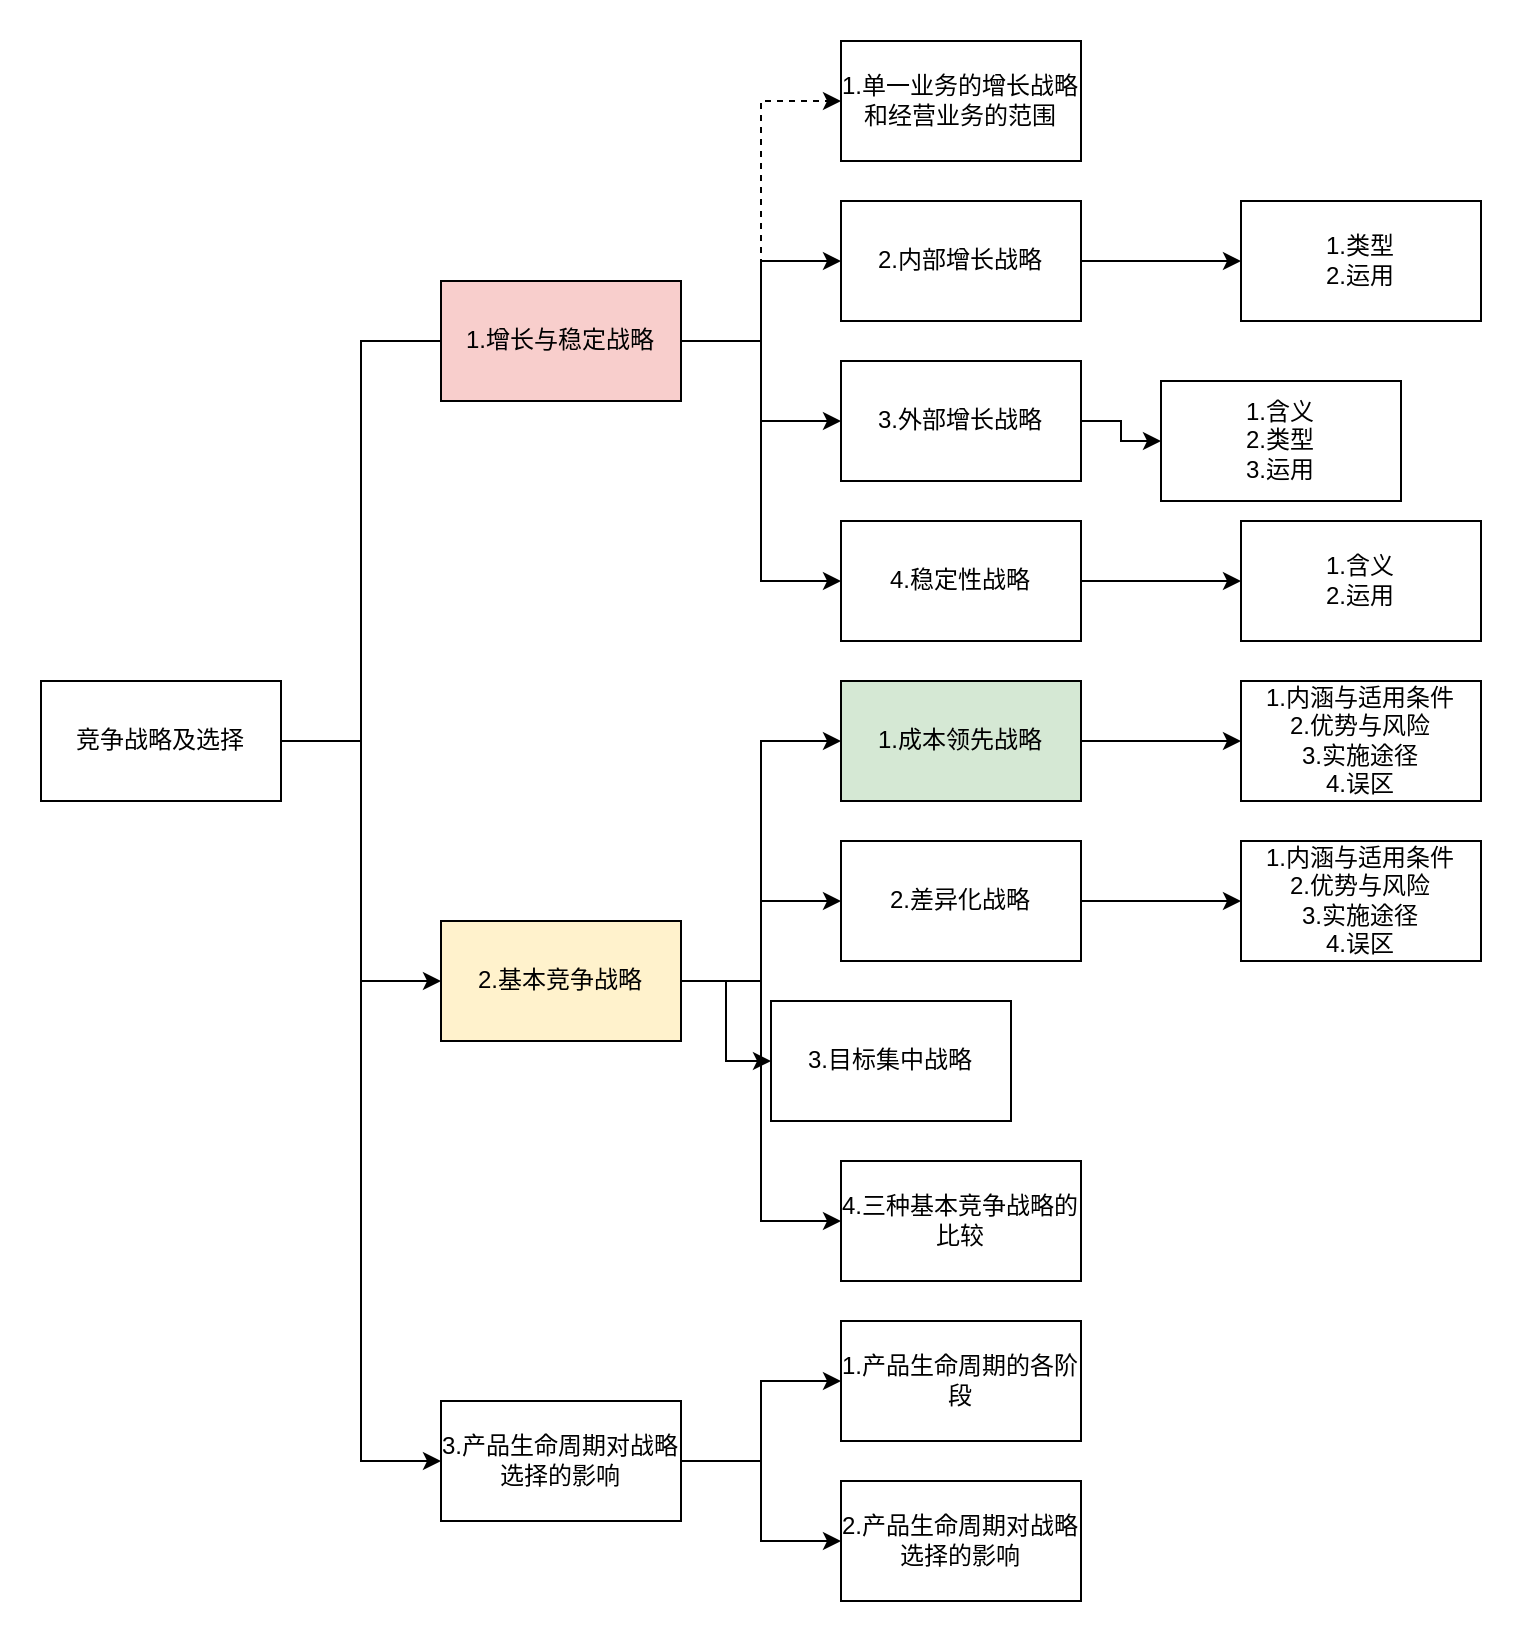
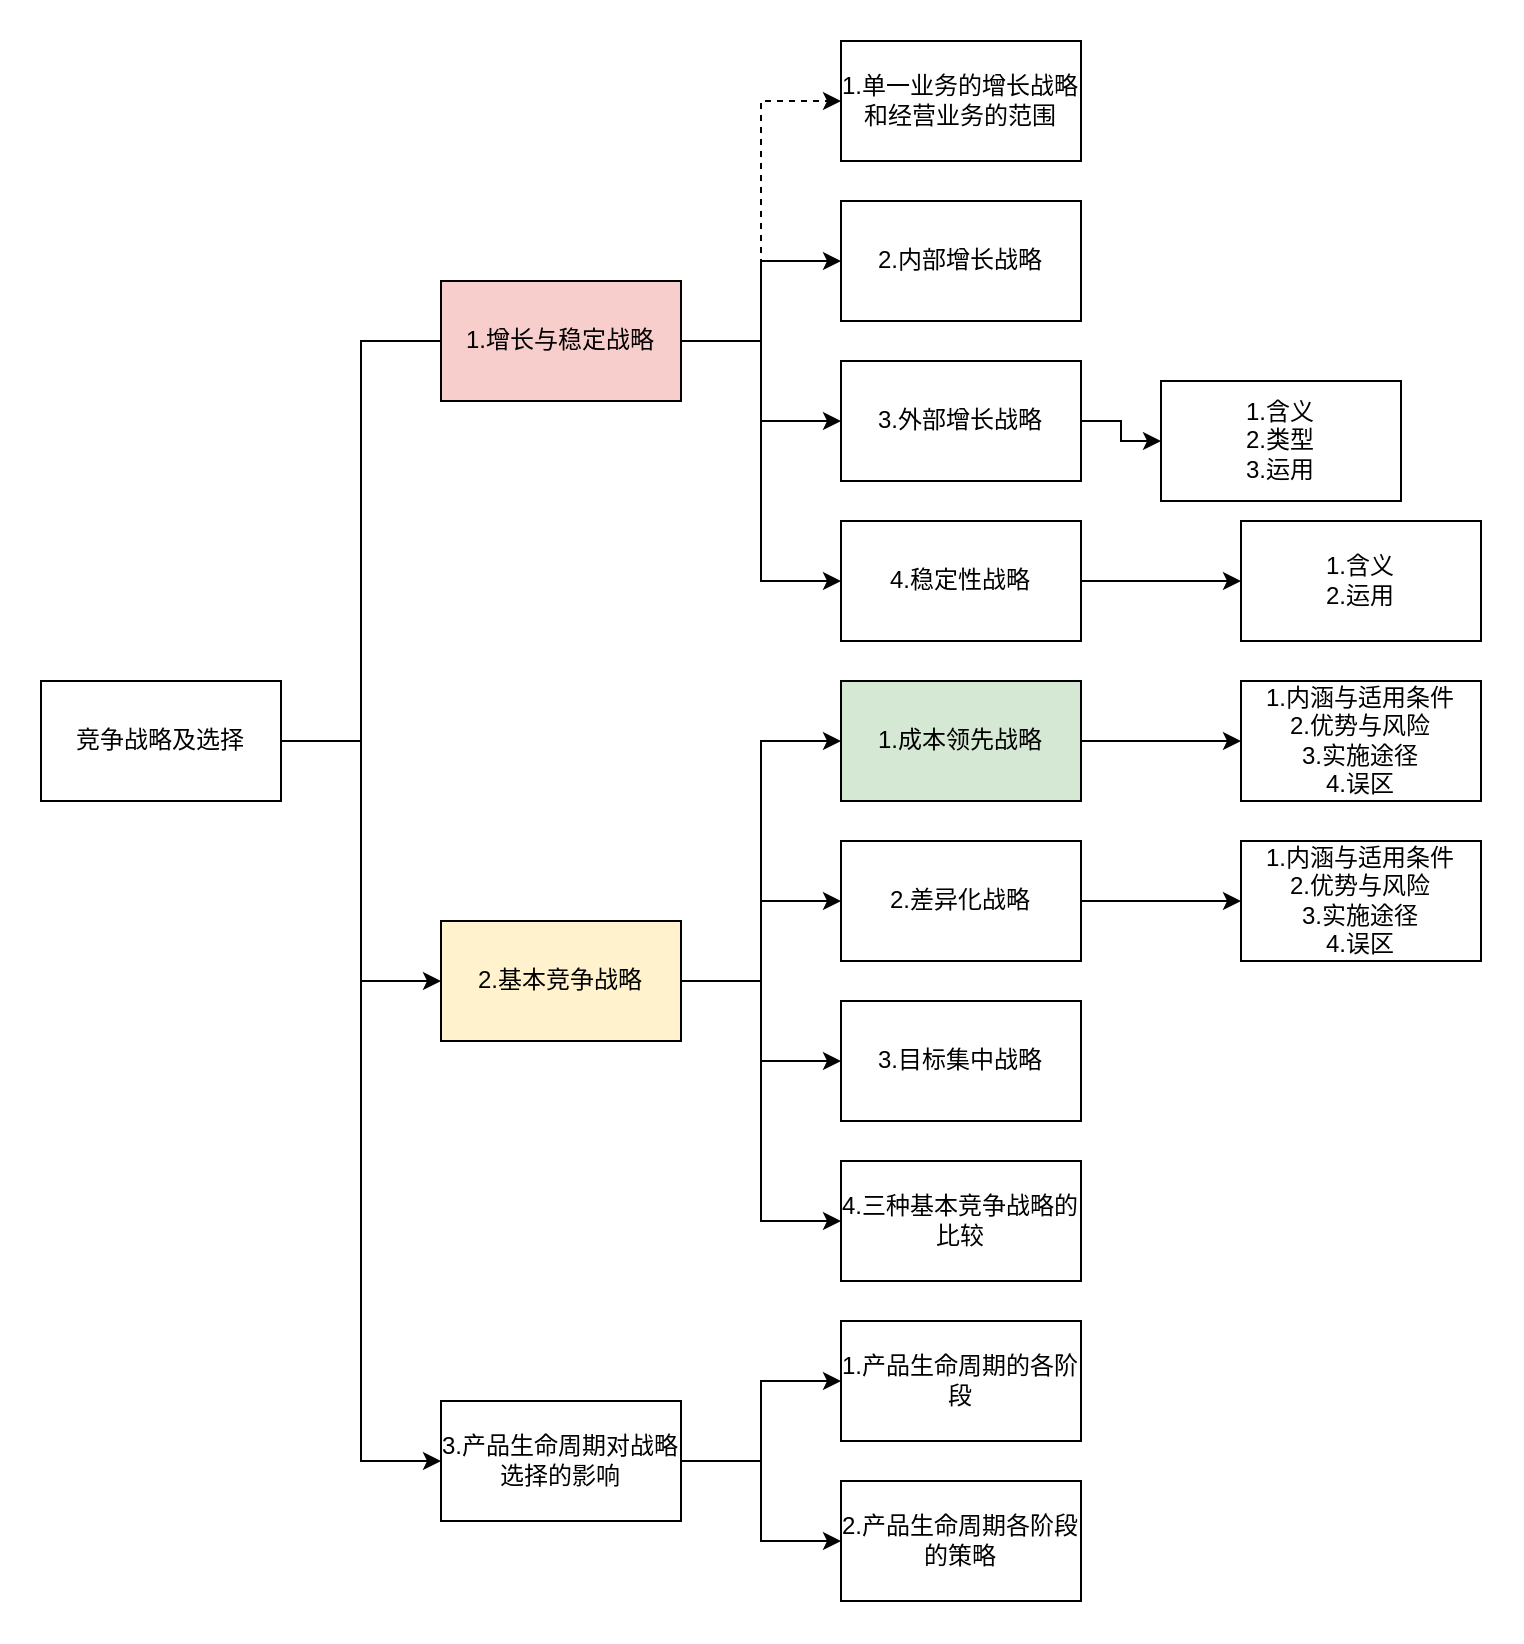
(1154, 261) -> none
(1361, 261) -> none
(891, 1061) -> (961, 1061)
(961, 1541) -> (961, 1541)
